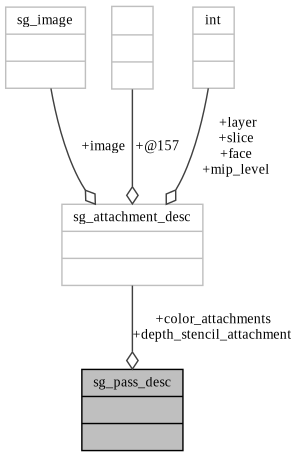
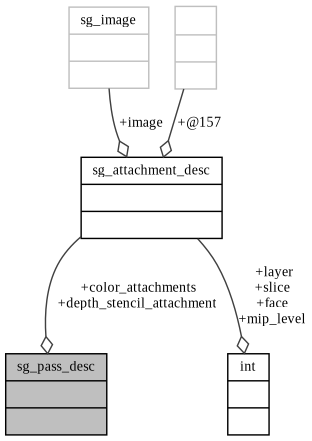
(214, 48) -> (248, 394)
(196, 140) -> (226, 284)
(132, 245) -> (152, 198)
